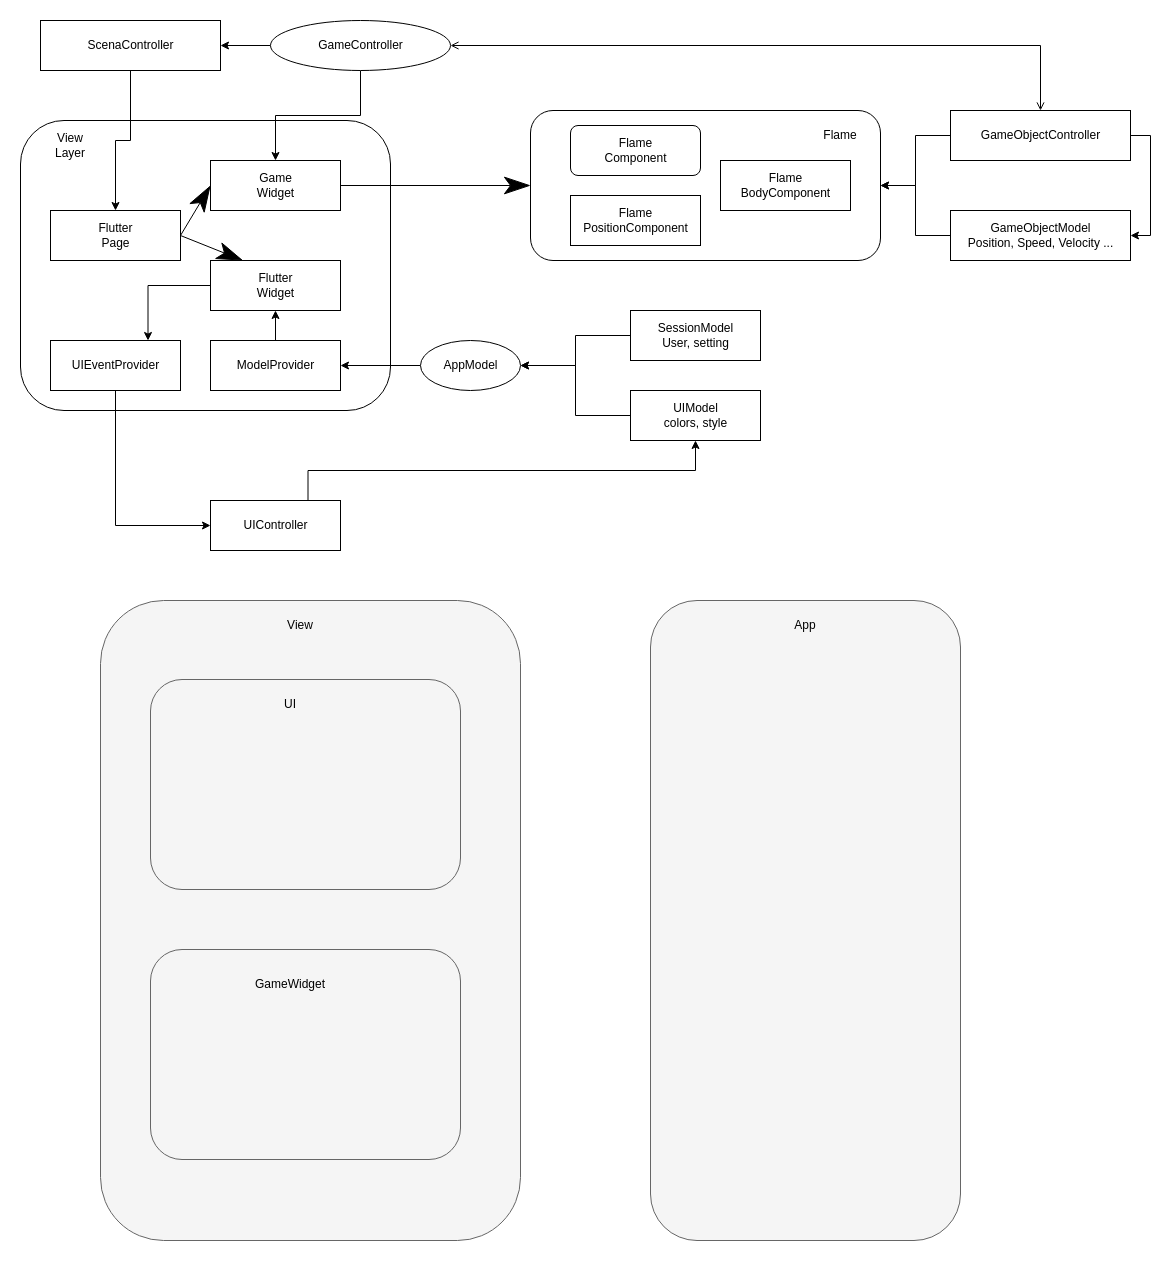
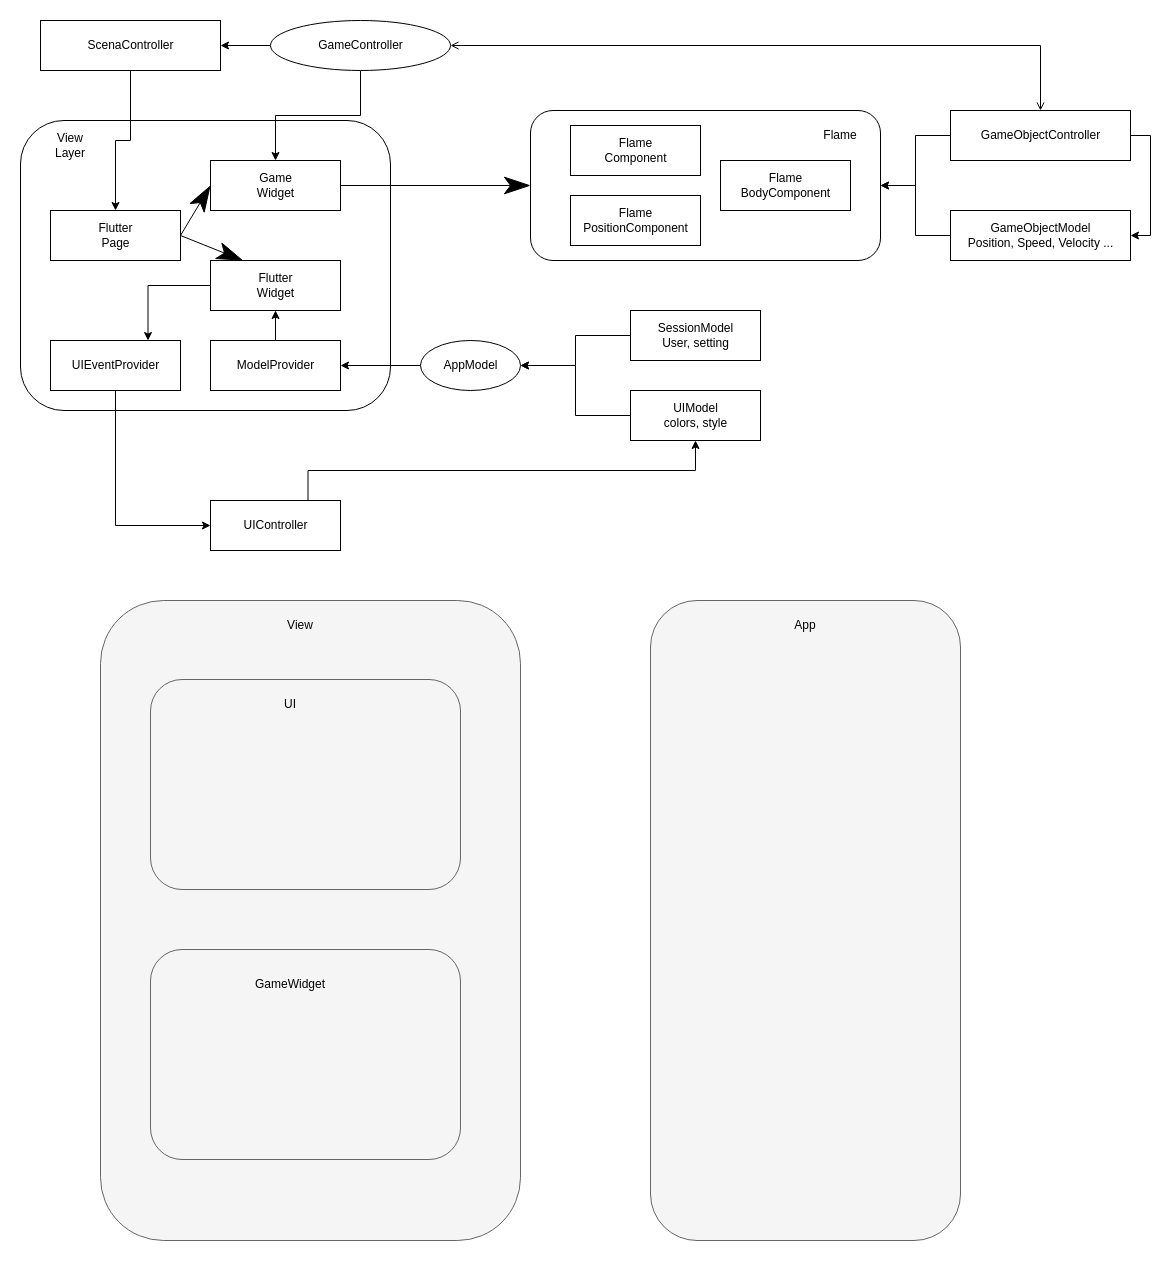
(636, 151) -> (636, 151)
